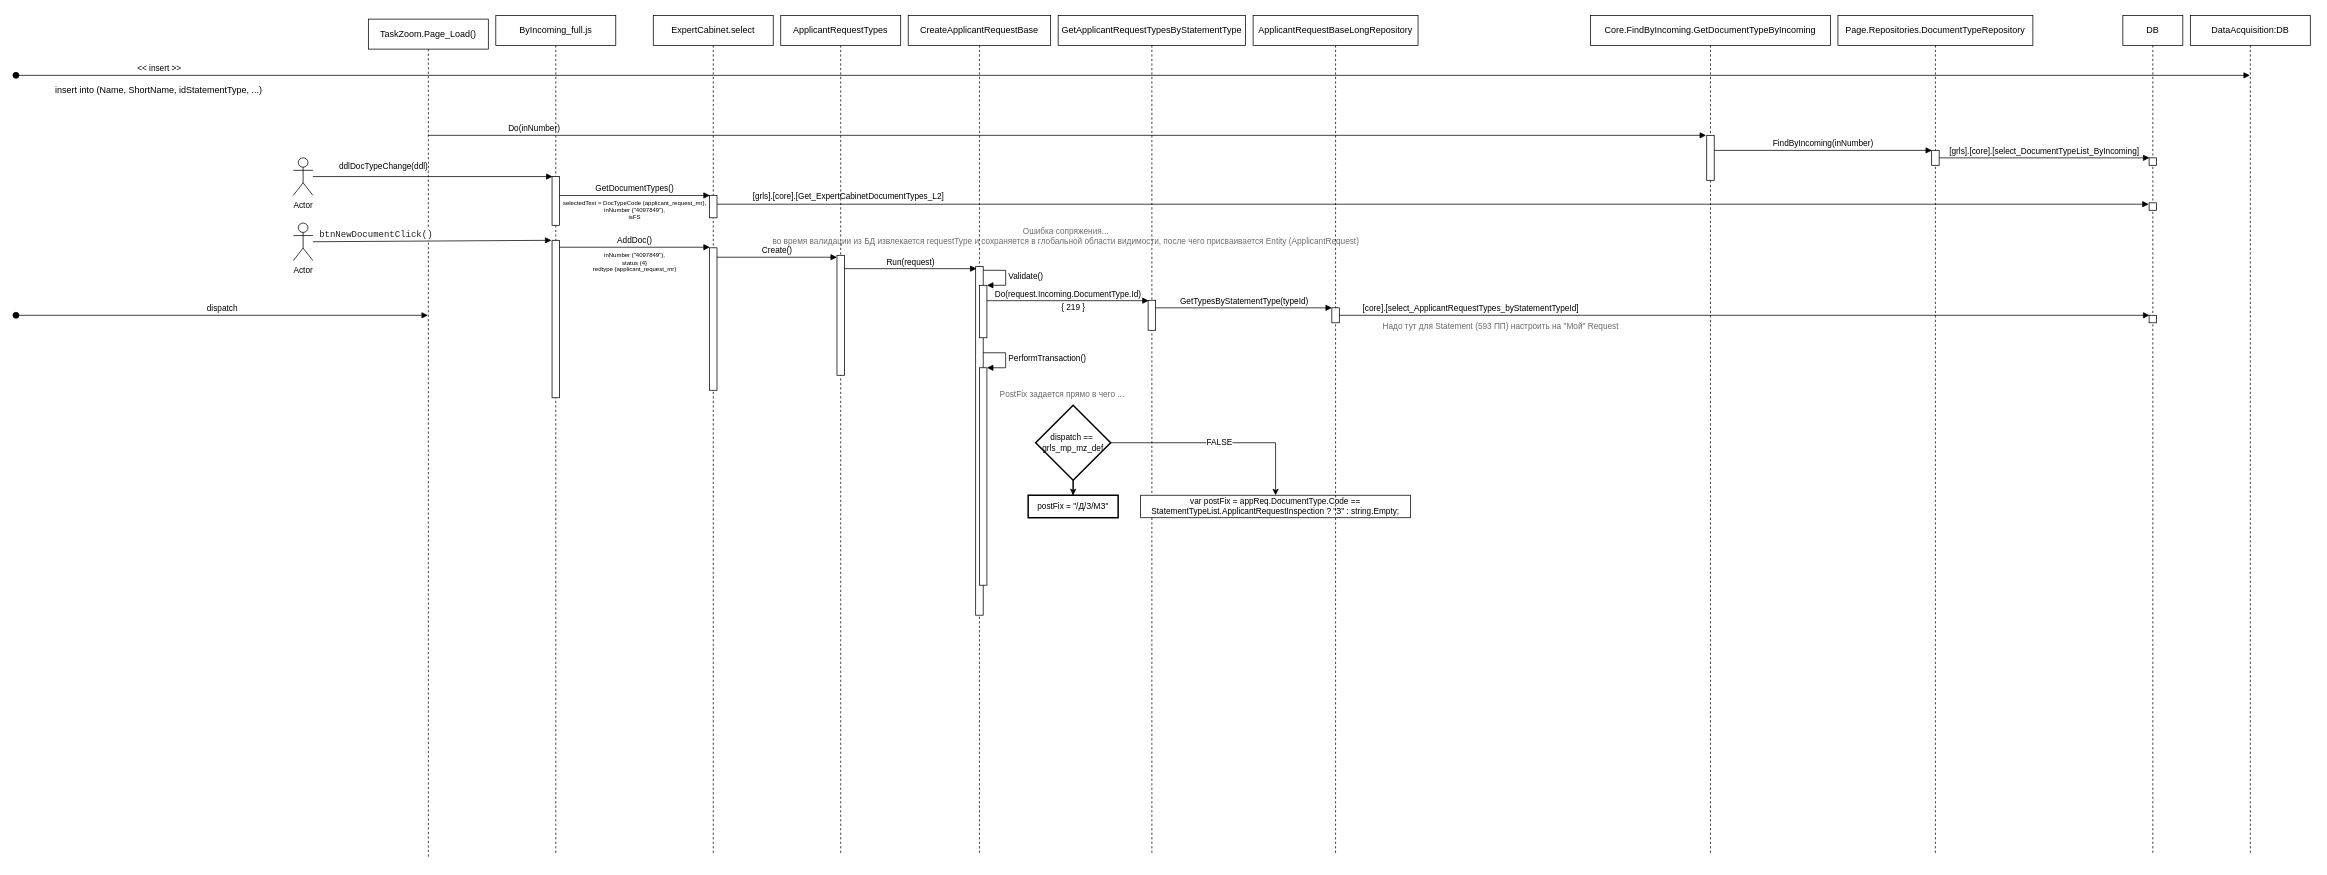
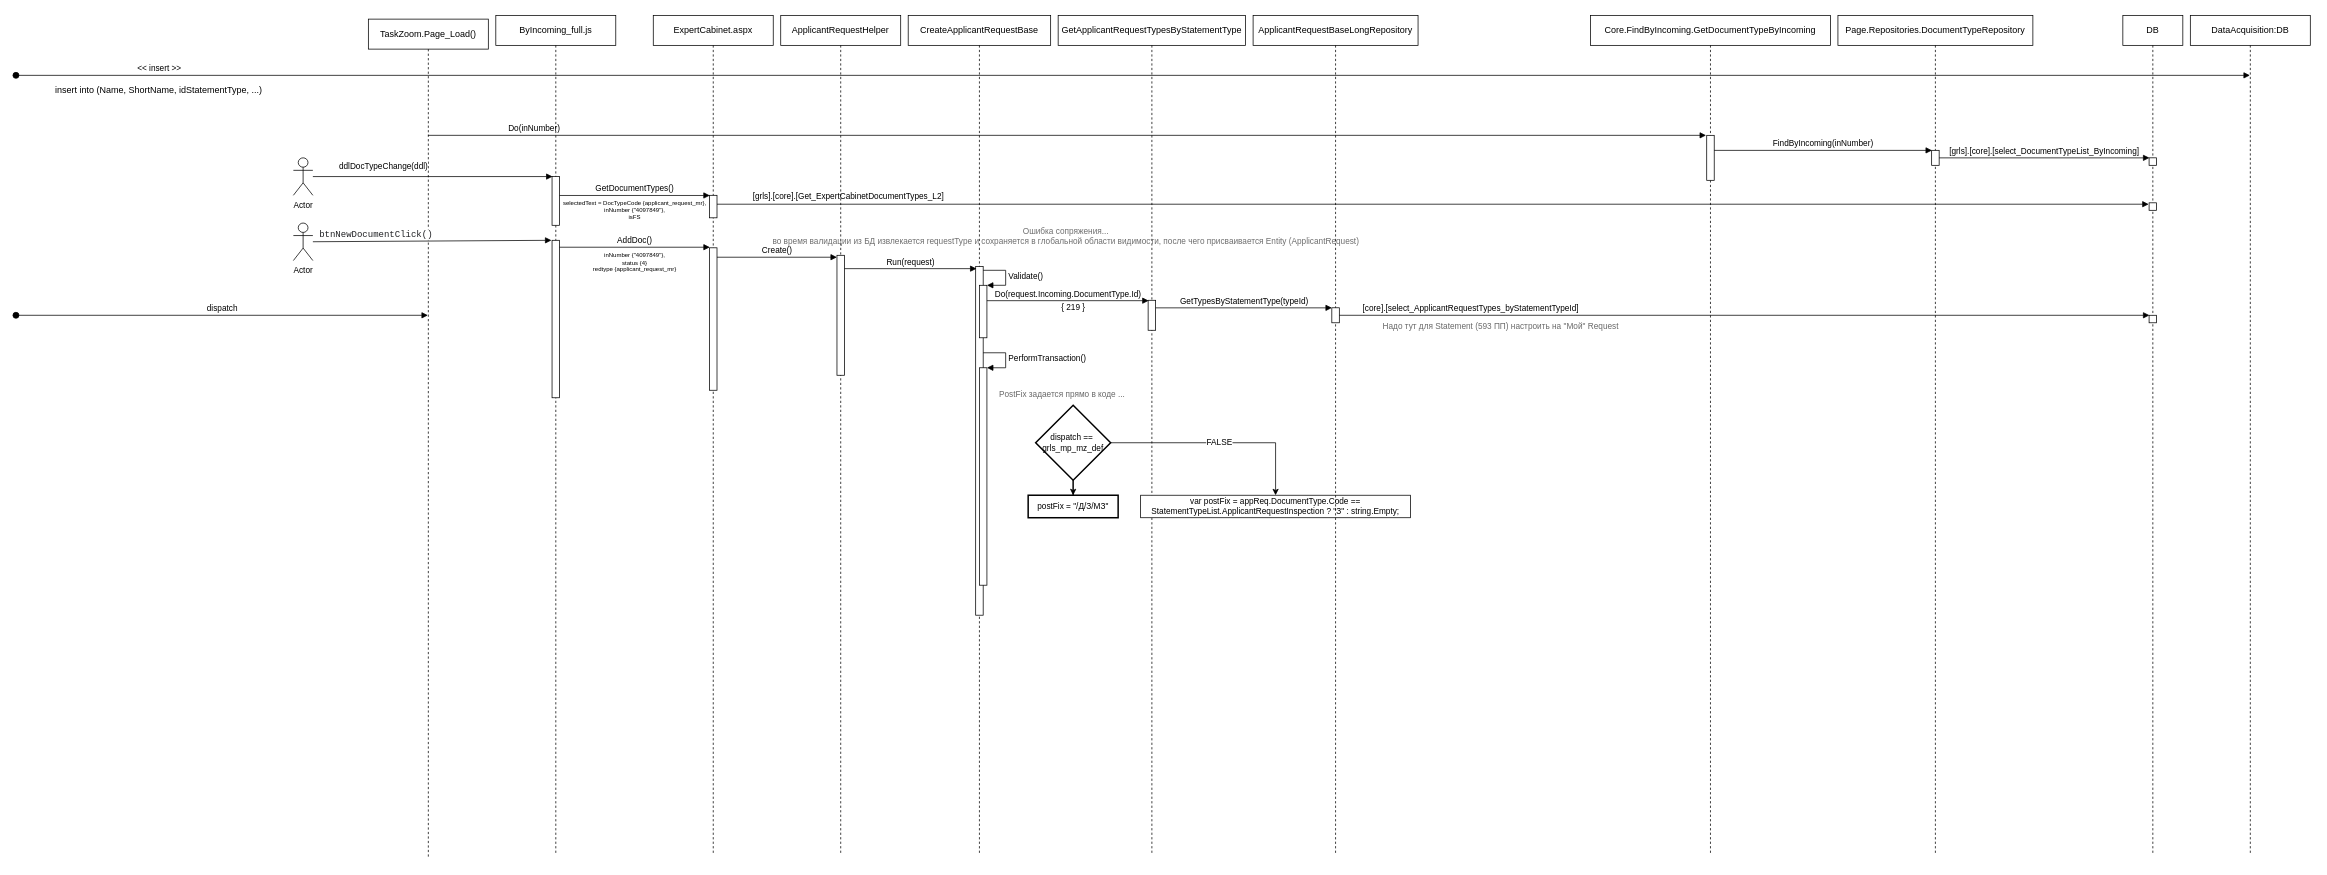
(713, 30) -> (713, 30)
(840, 30) -> (840, 30)
(1062, 394) -> (1062, 394)
